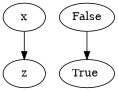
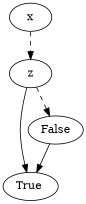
(24, 42) -> (31, 42)
none -> (41, 98)
none -> (20, 126)
